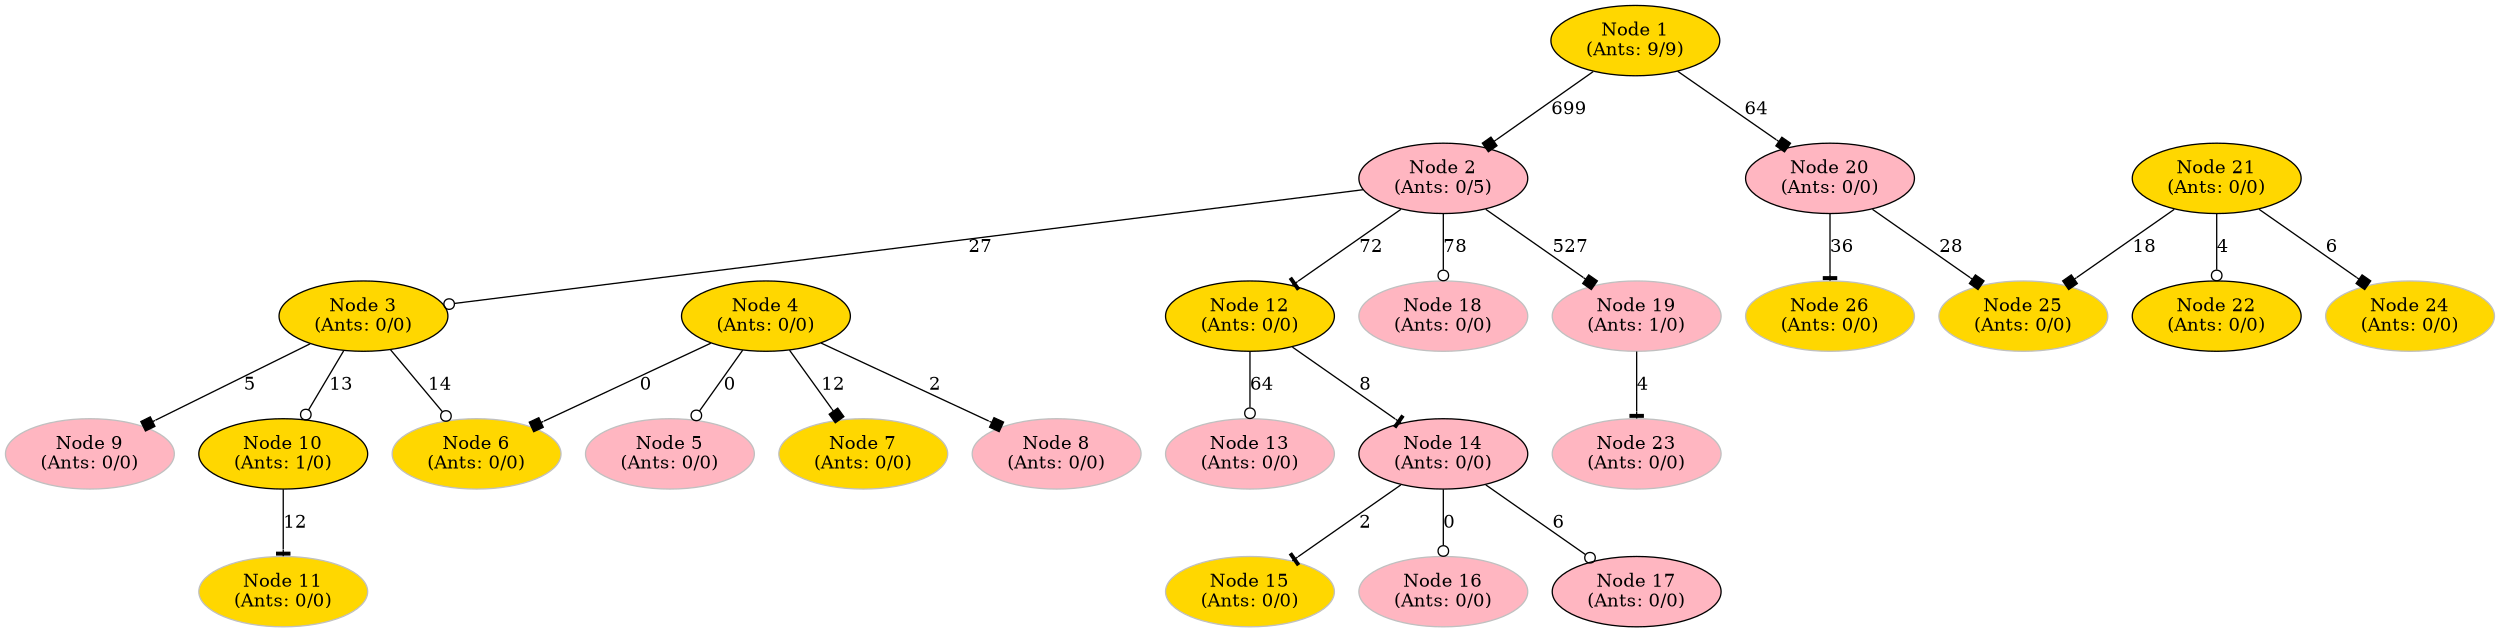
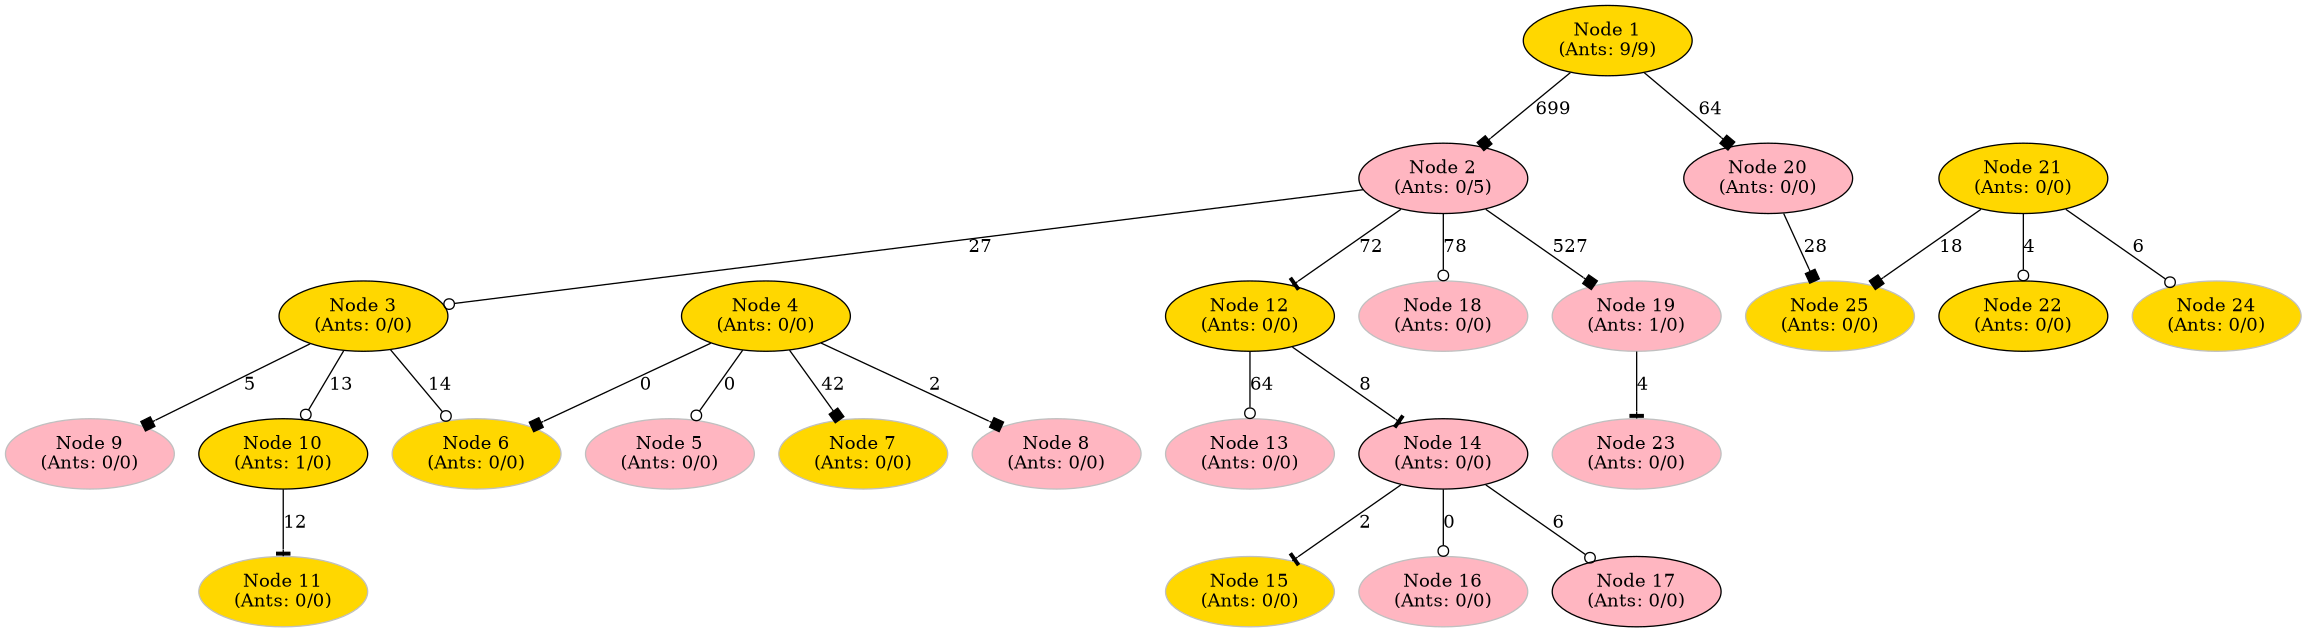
(2308, 243) -> (2116, 244)
(1830, 316) -> none
(834, 385) -> (834, 385)
